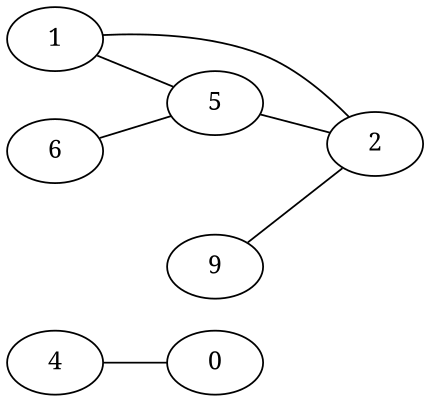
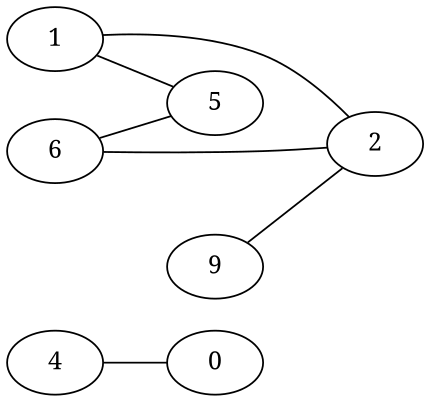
(295, 124) -> (215, 152)
